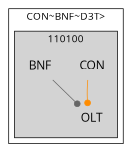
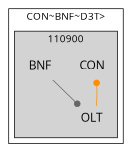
(66, 40) -> (66, 40)
(87, 90) -> (97, 96)
